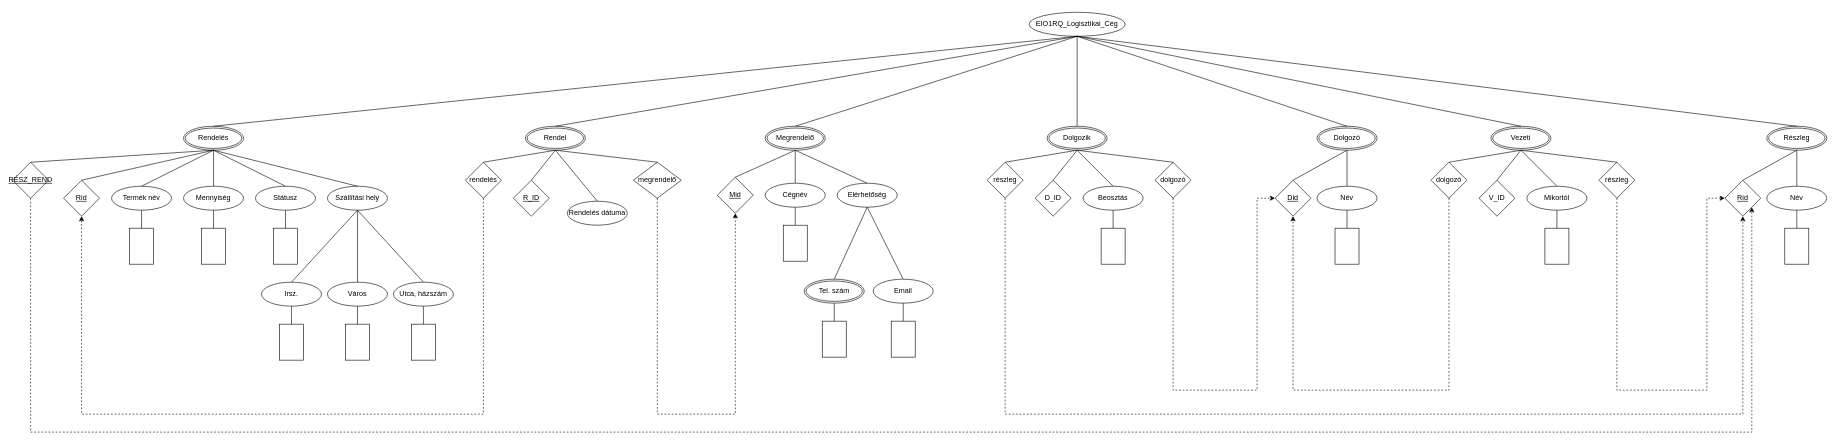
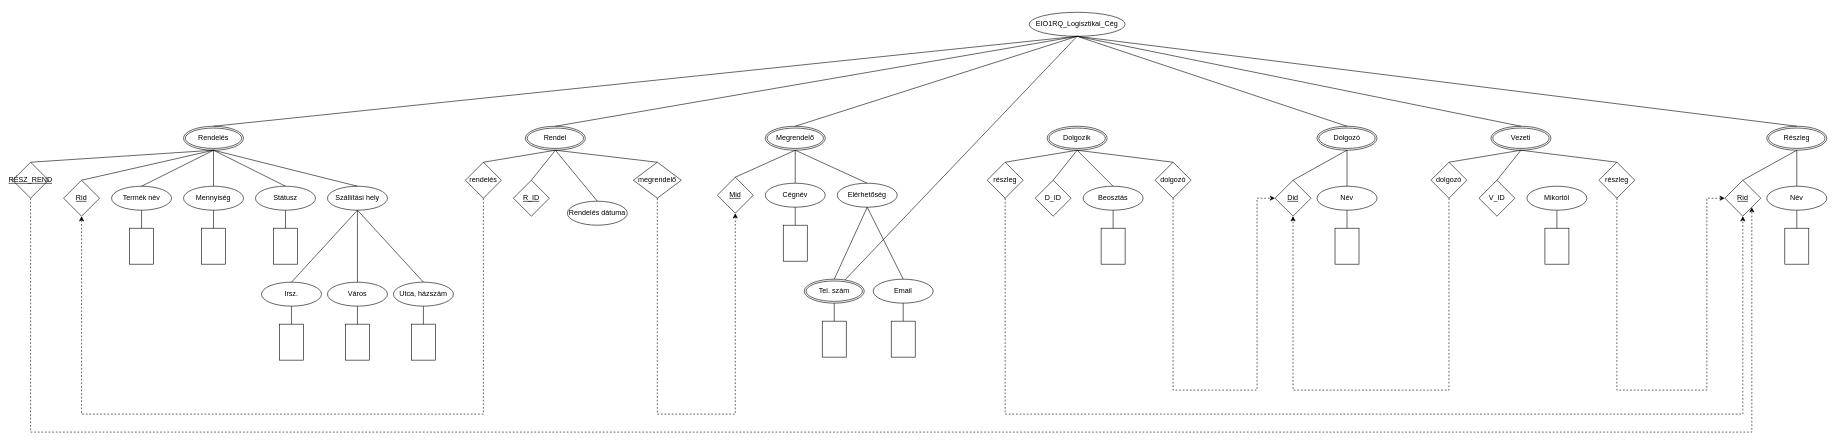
(1077, 82) -> (960, 159)
(1540, 169) -> none
